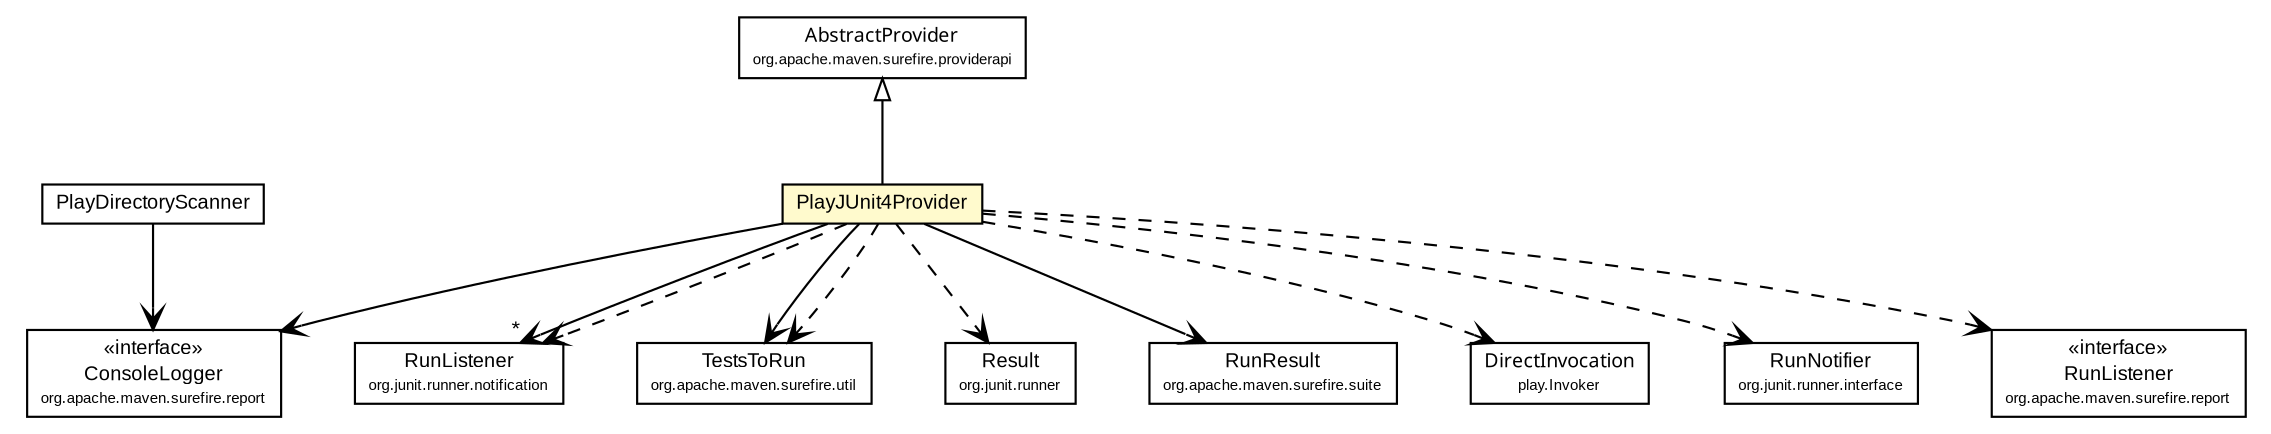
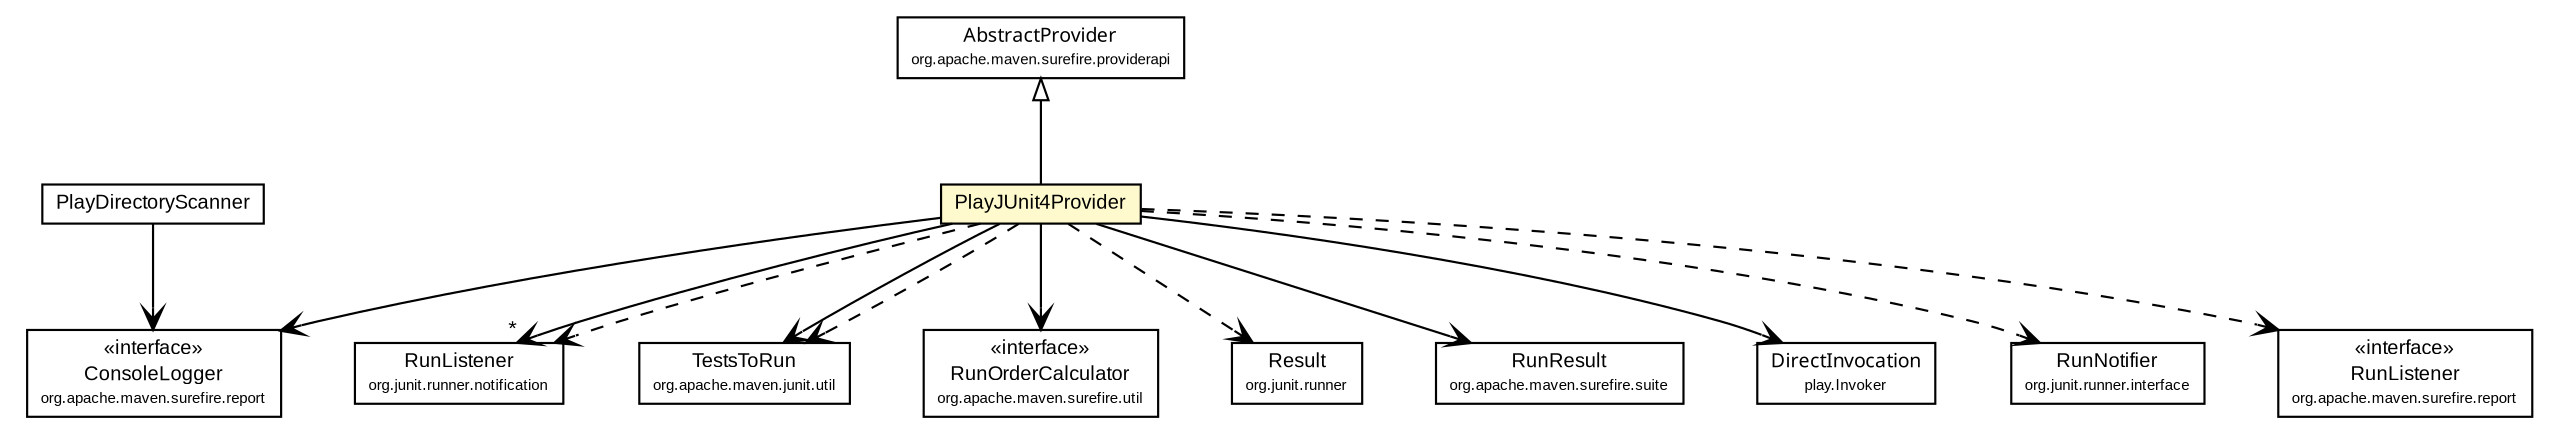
(1230, 269) -> (1454, 262)
none -> (1041, 373)
(754, 385) -> (745, 385)
